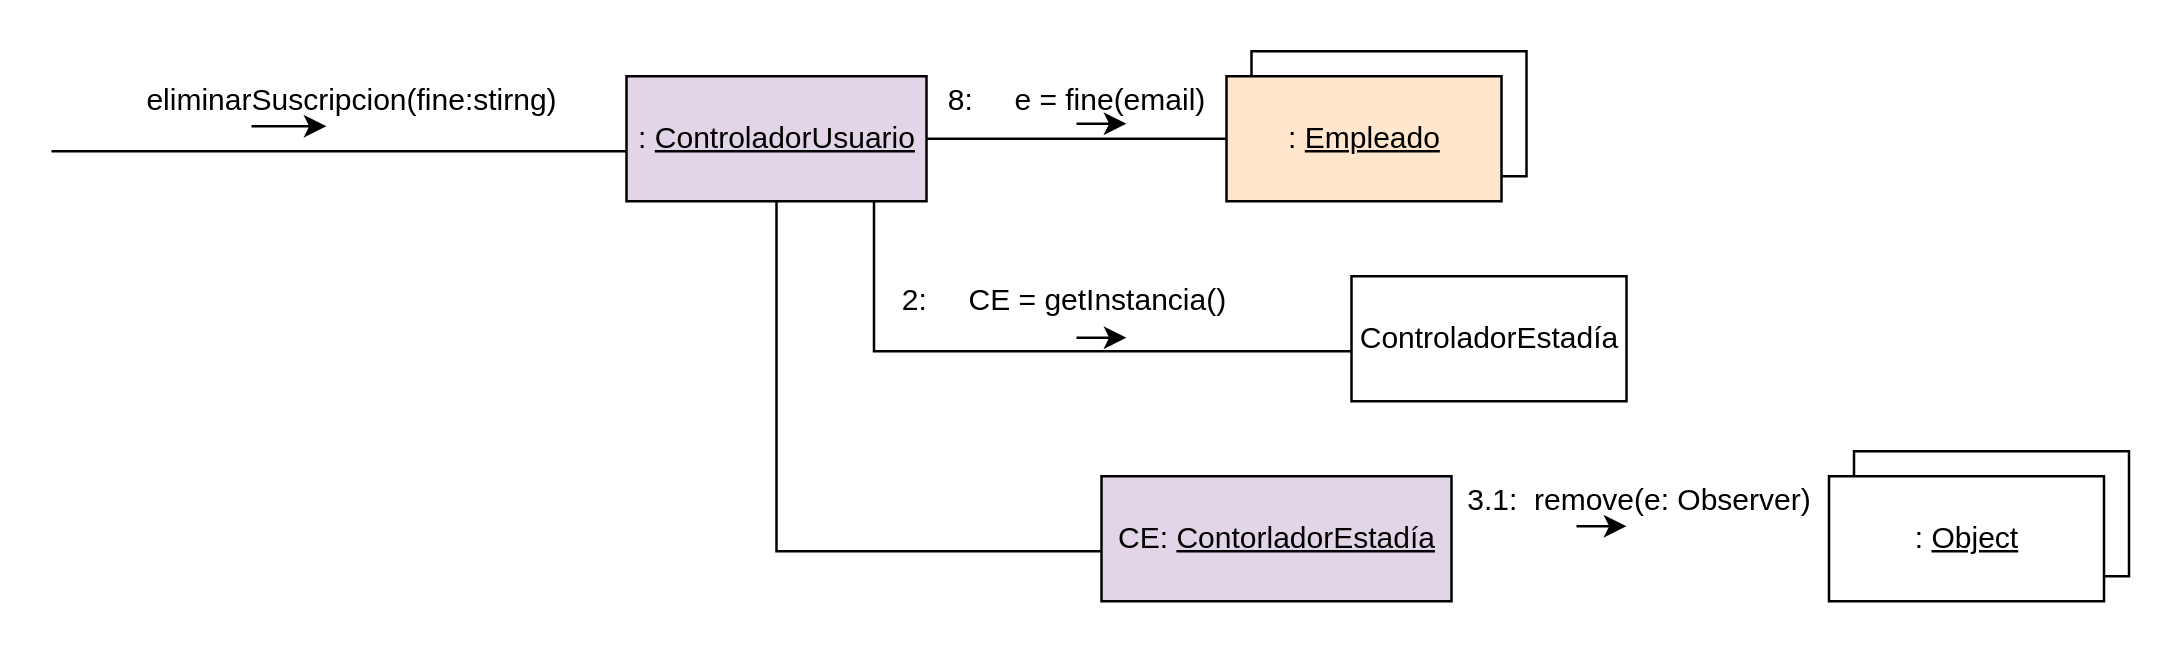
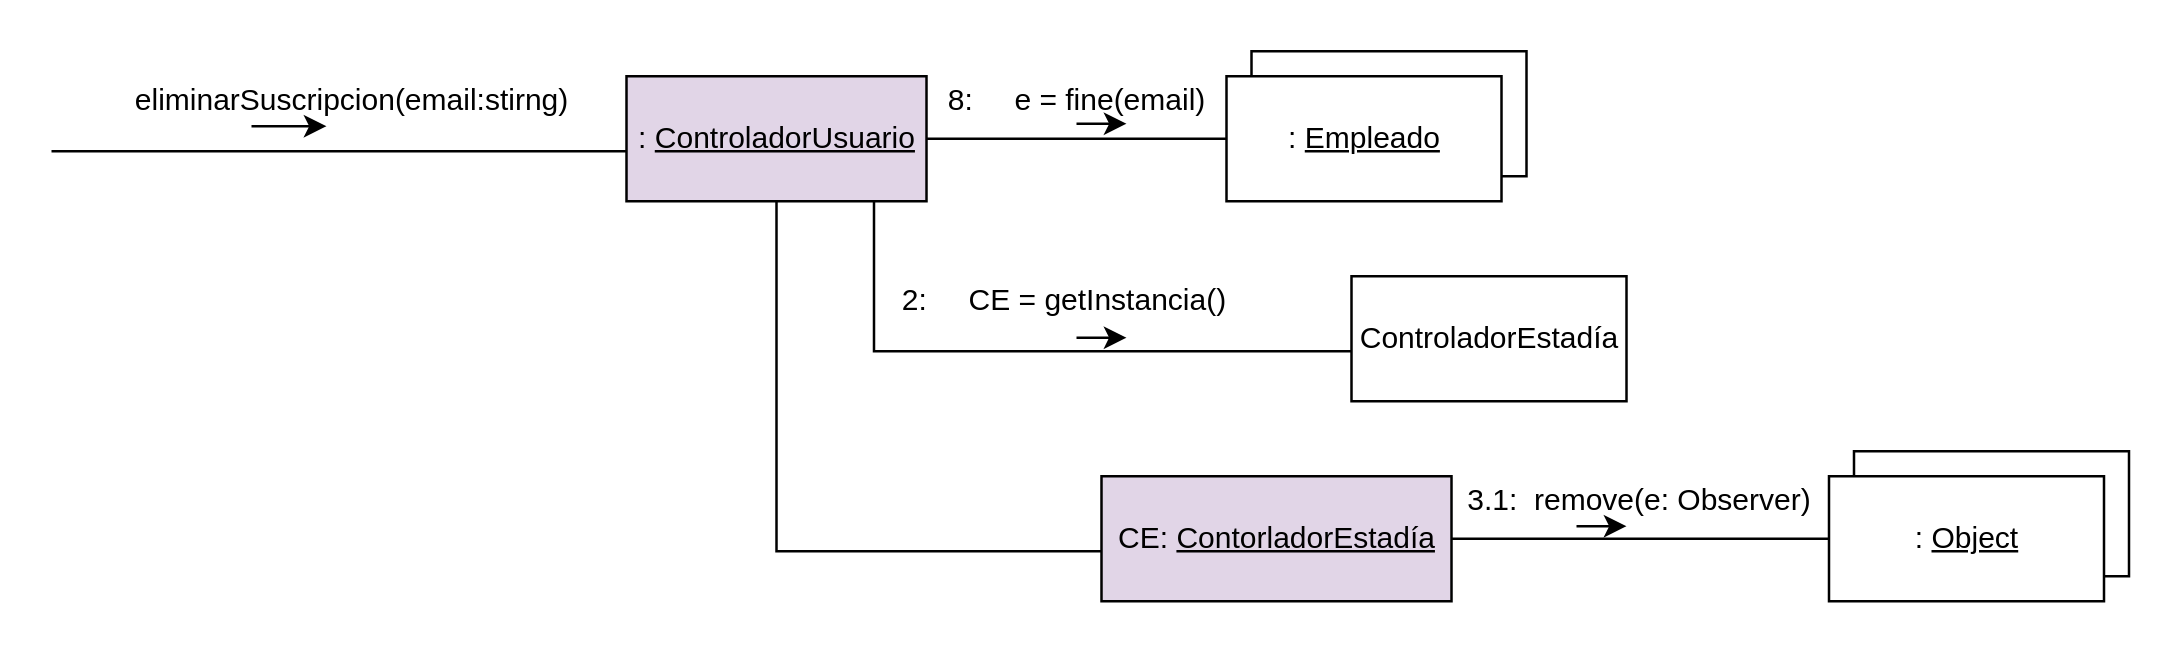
(353, 101) -> (353, 101)
(1364, 139) -> (1364, 139)
none -> (1639, 539)
